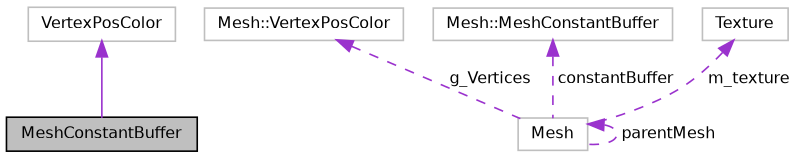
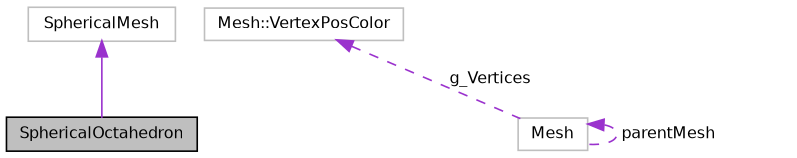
(102, 24) -> (102, 24)
(553, 24) -> none
(745, 24) -> none
(102, 134) -> (102, 134)
